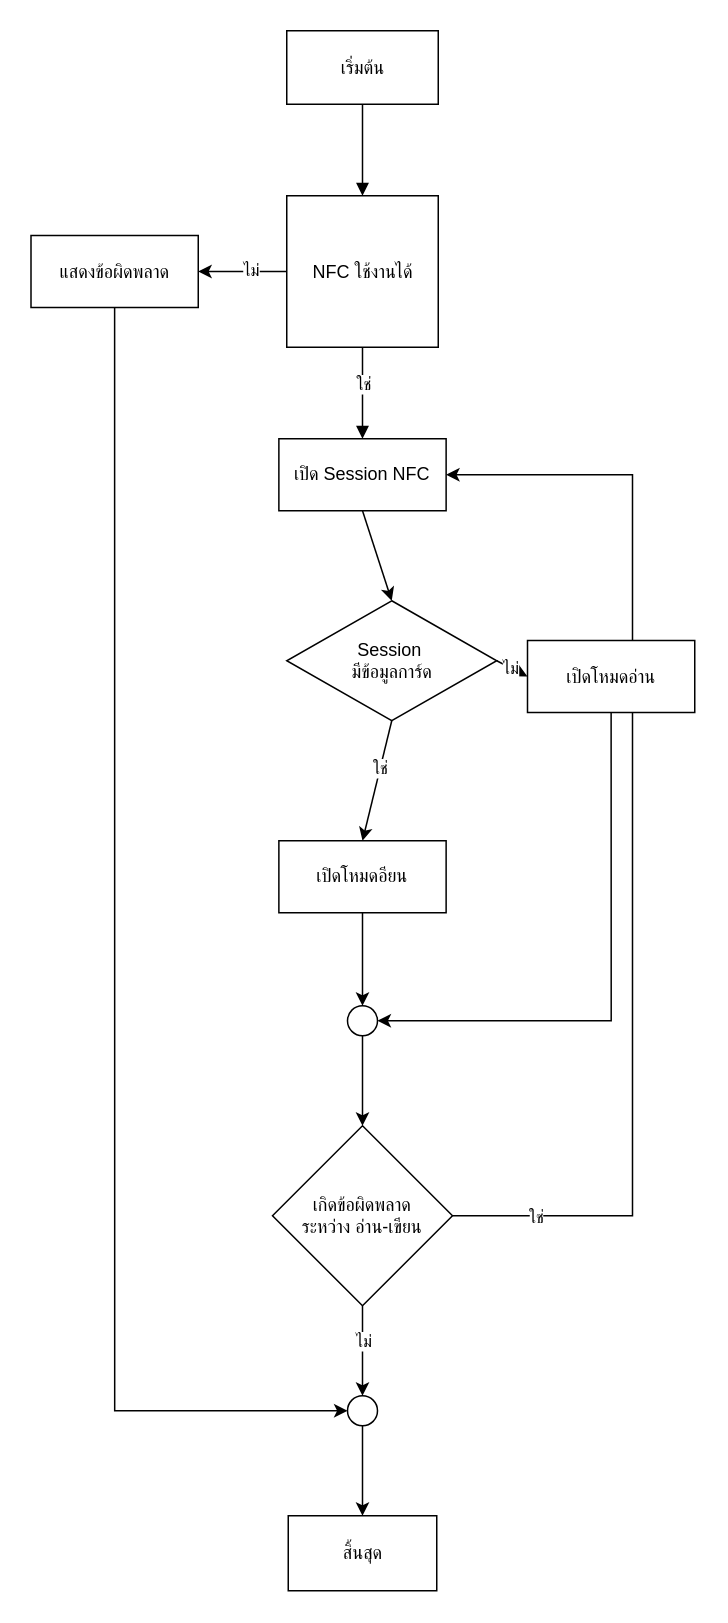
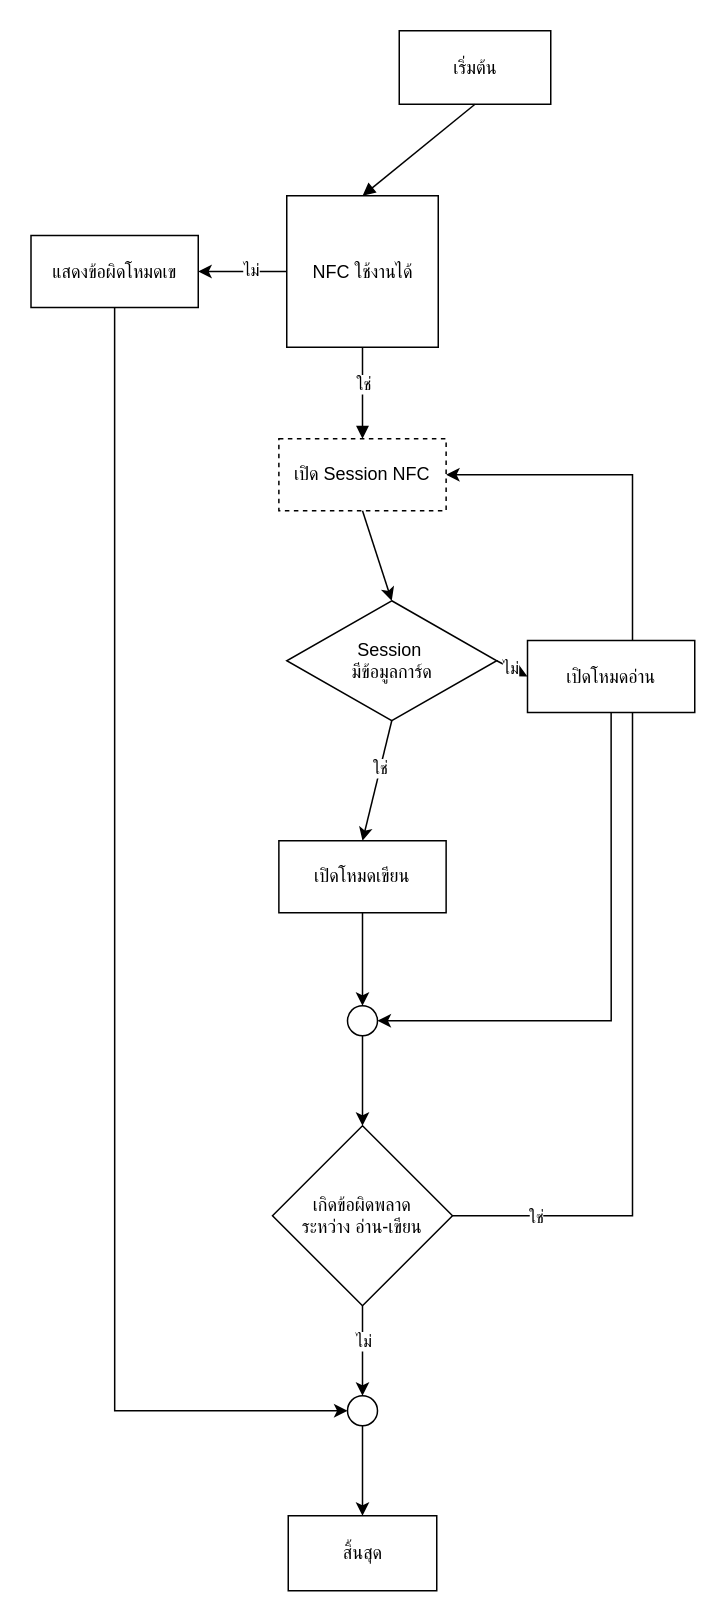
(362, 68) -> (475, 68)
(115, 272) -> (115, 272)
(362, 475) -> (362, 475)
(362, 877) -> (362, 877)
